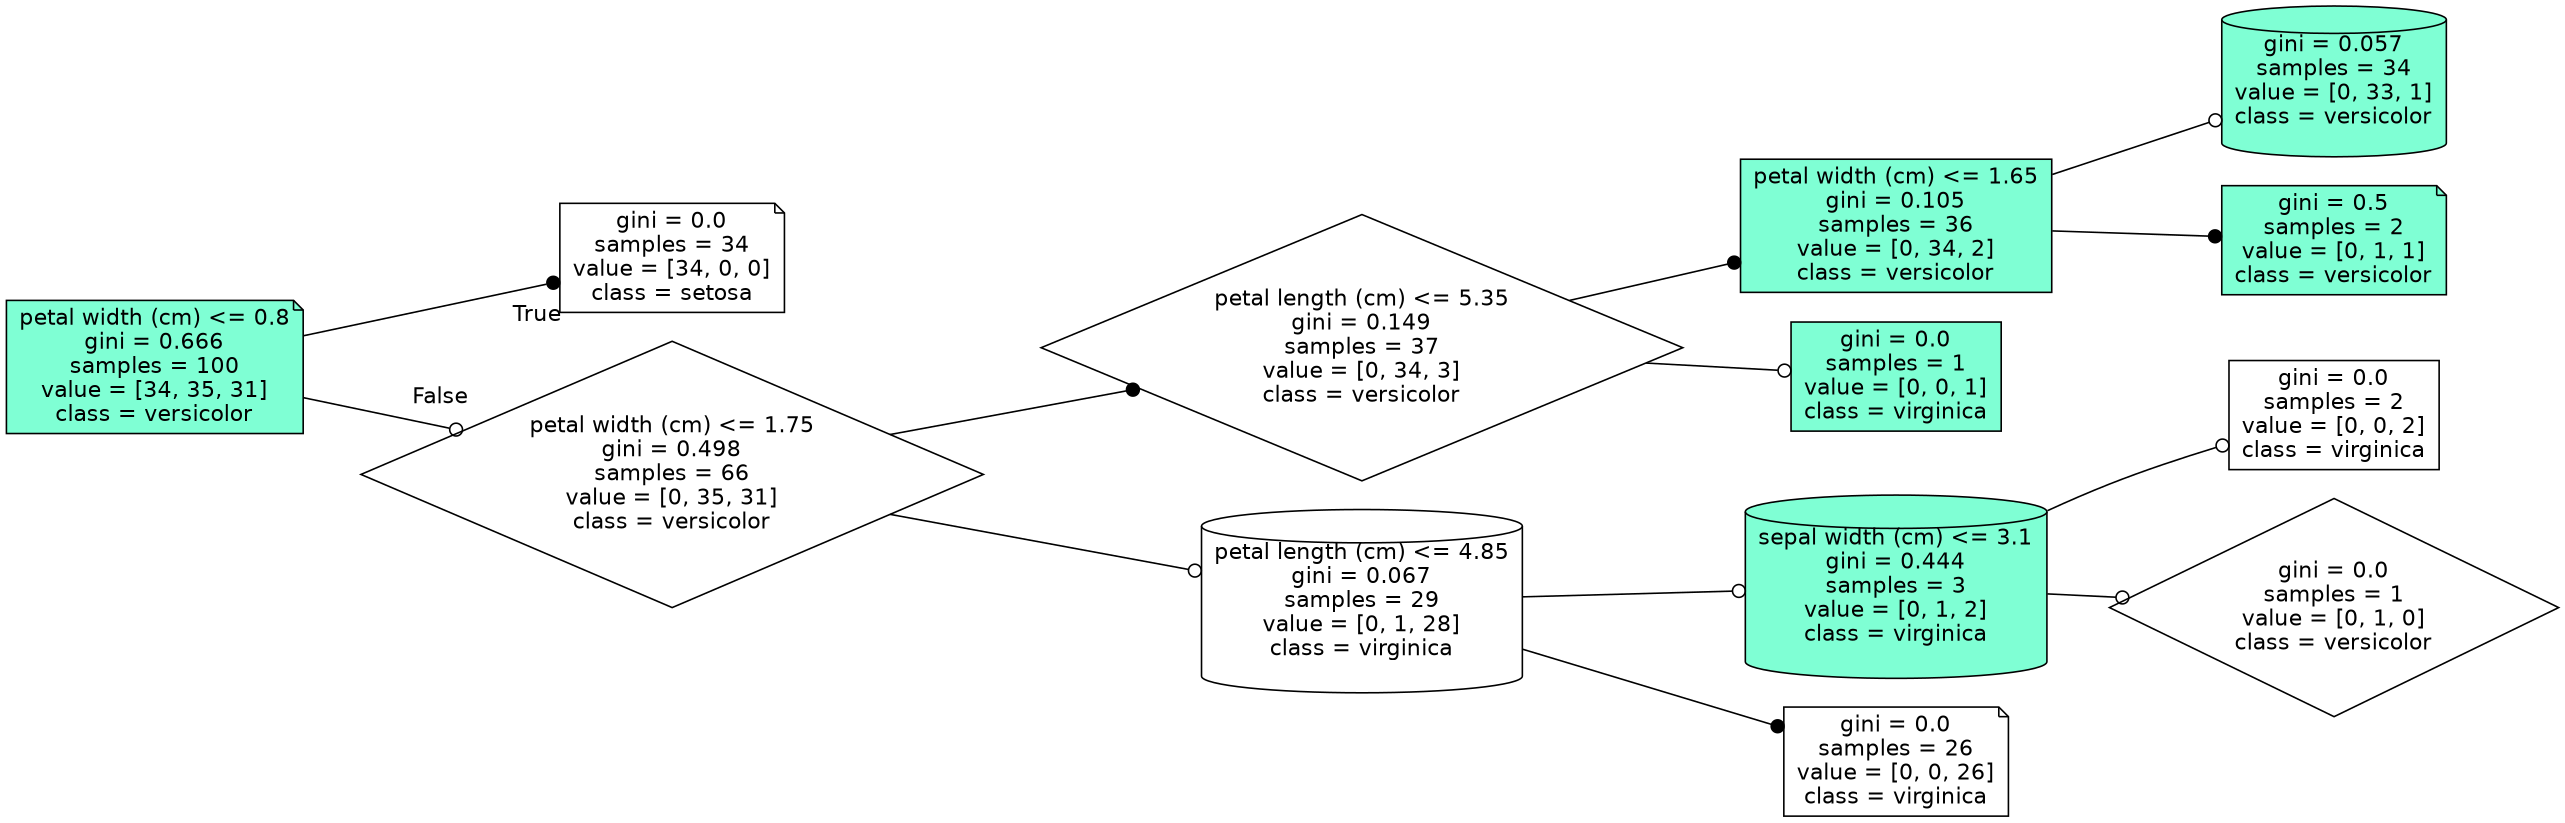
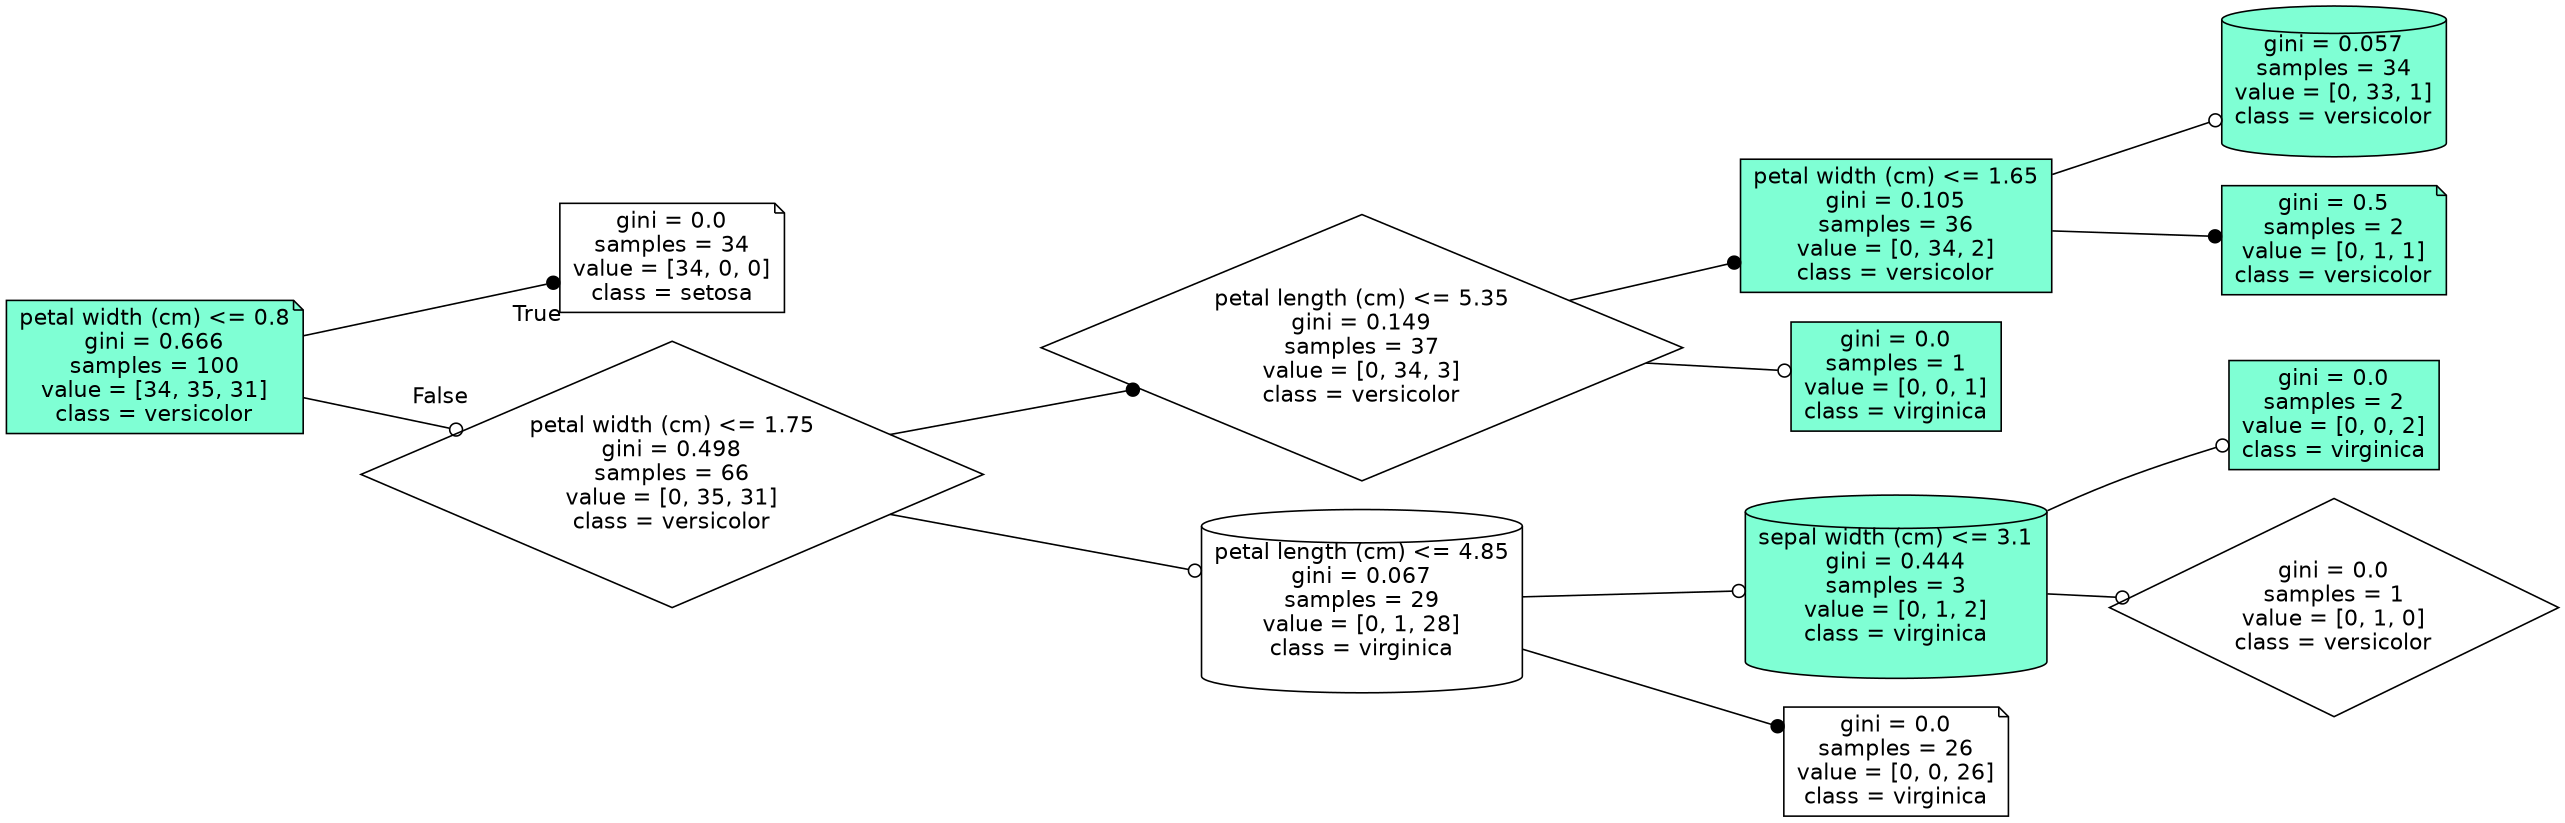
(2334, 415) -> (2334, 415)
